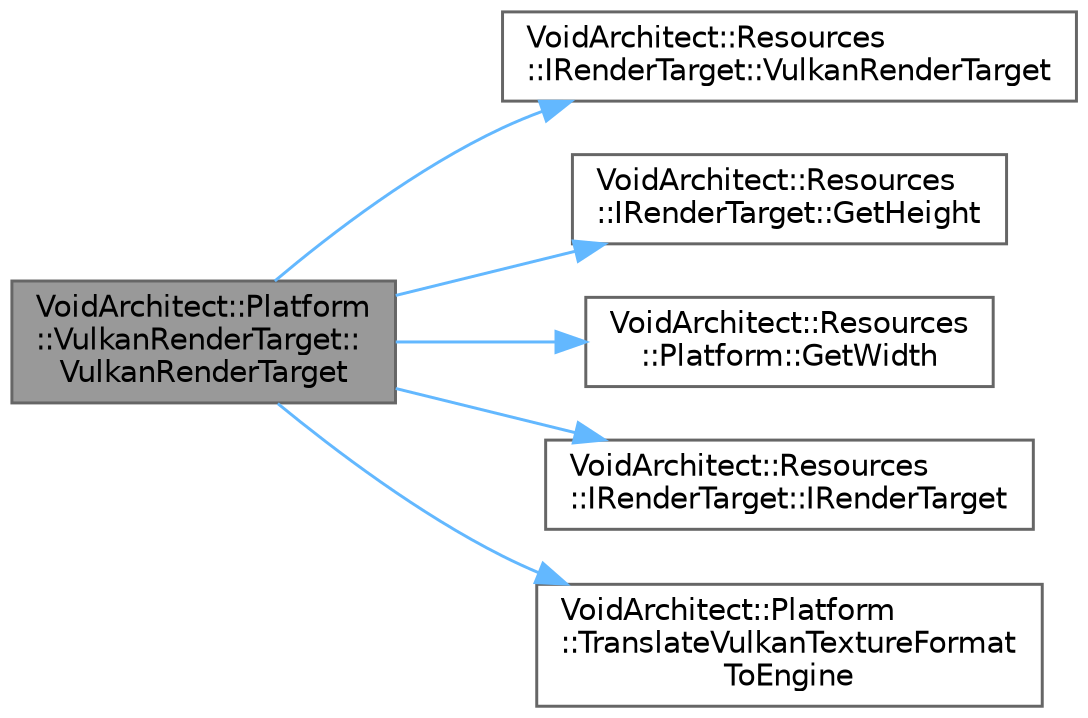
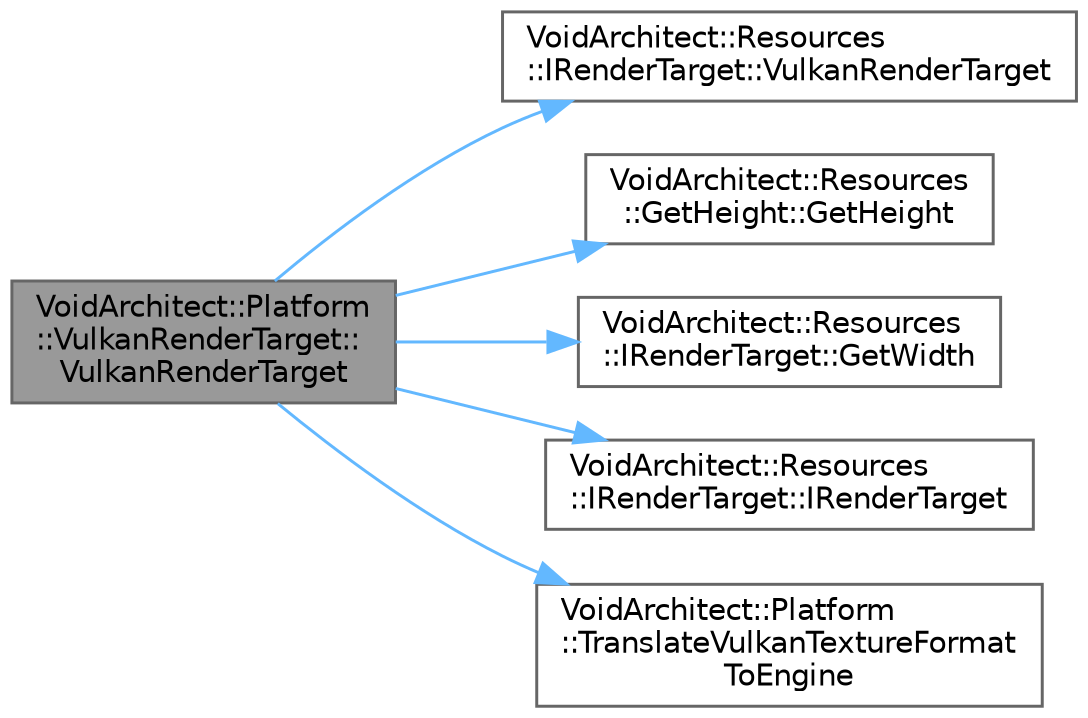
(789, 199) -> (789, 199)
(789, 342) -> (789, 342)
